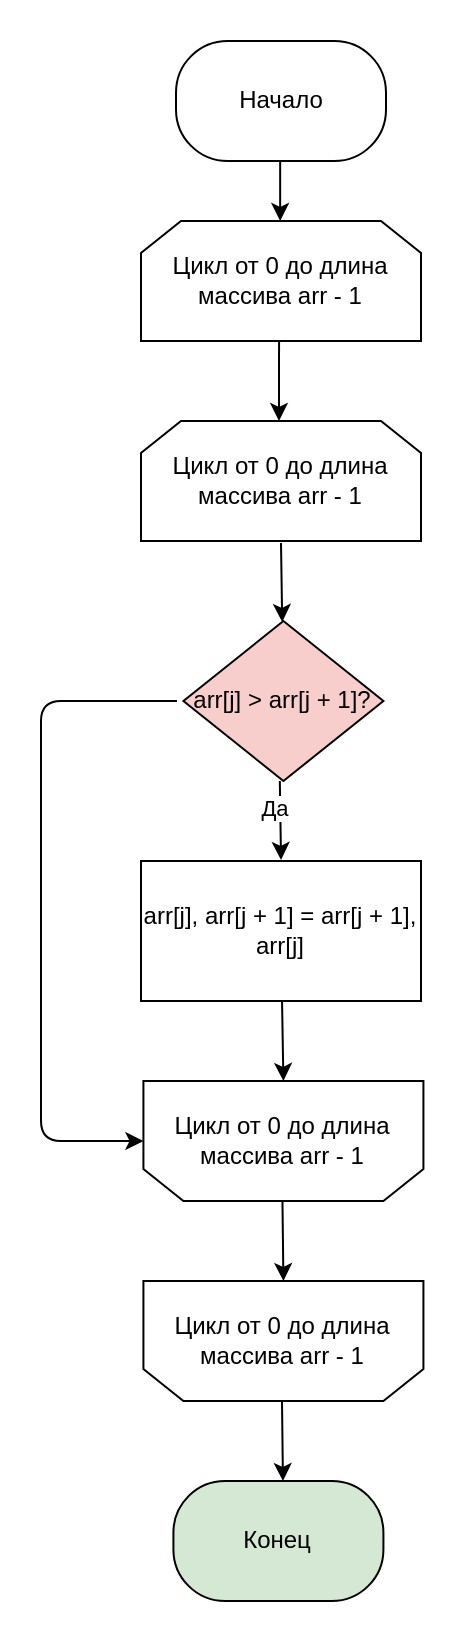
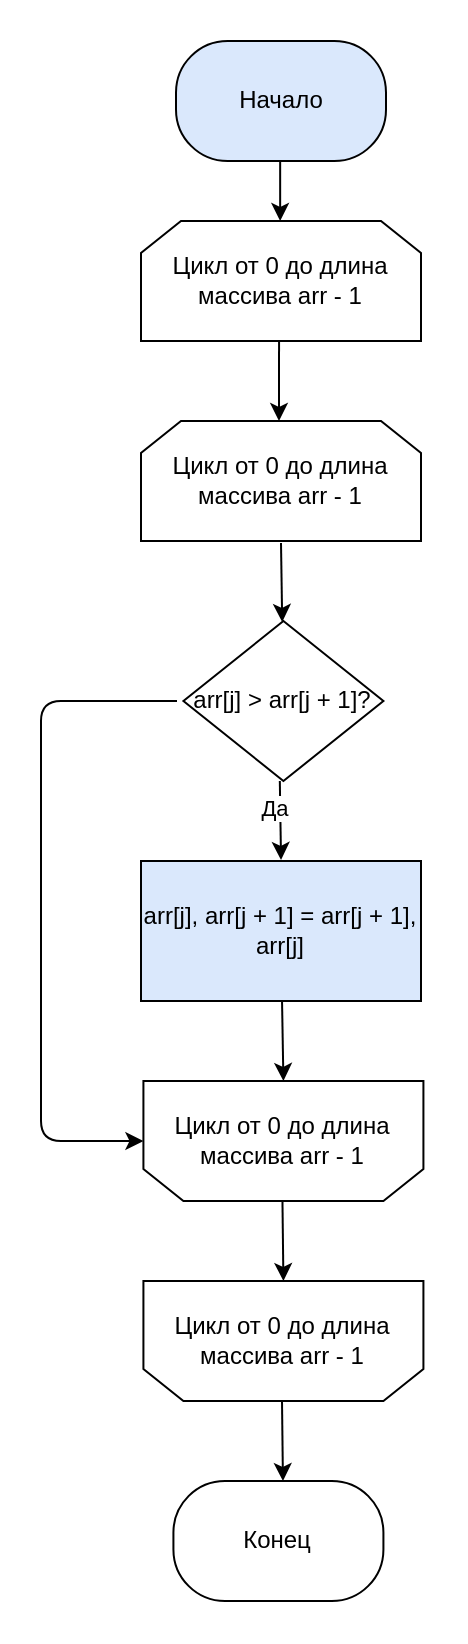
(281, 101) -> (281, 101)
(283, 701) -> (283, 701)
(281, 931) -> (281, 931)
(278, 1541) -> (278, 1541)
